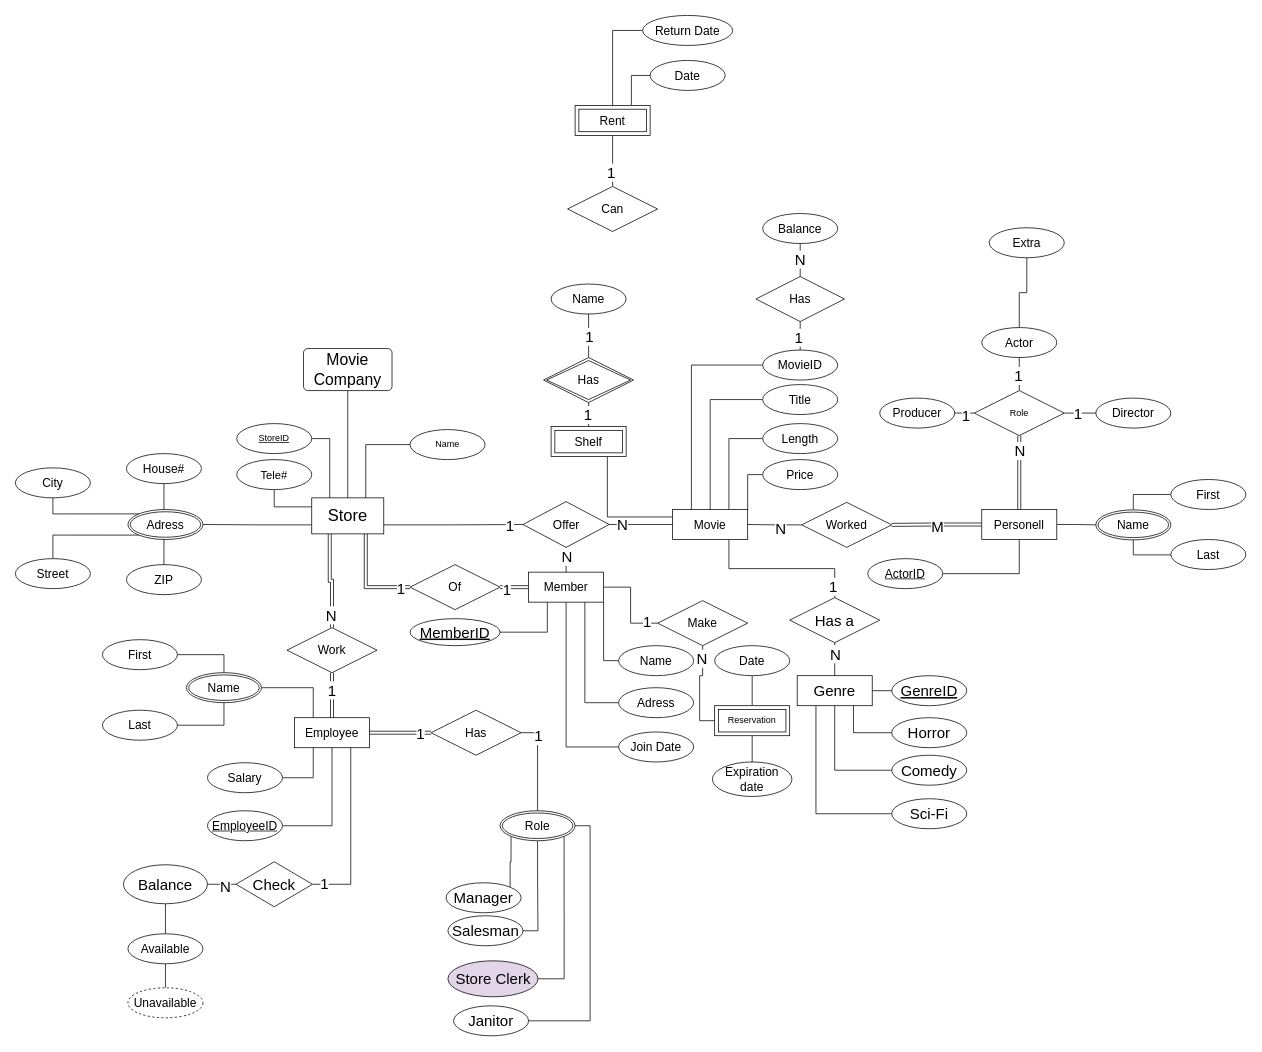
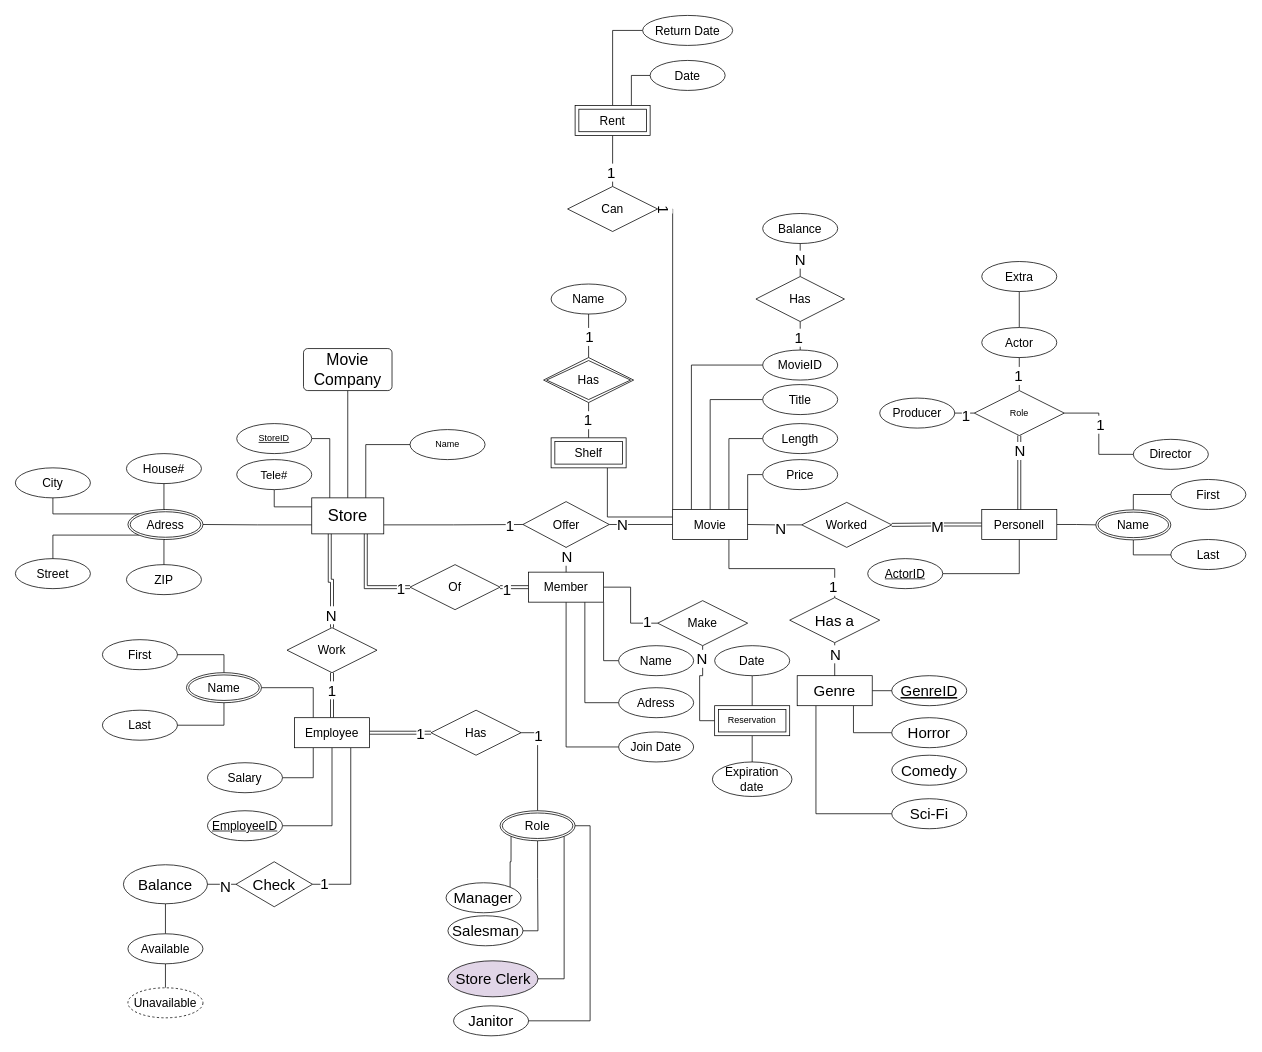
(1026, 243) -> (1019, 276)
none -> (672, 352)
(1133, 413) -> (1170, 454)
(588, 441) -> (588, 453)
(455, 632) -> none
(539, 632) -> none
(834, 766) -> none
